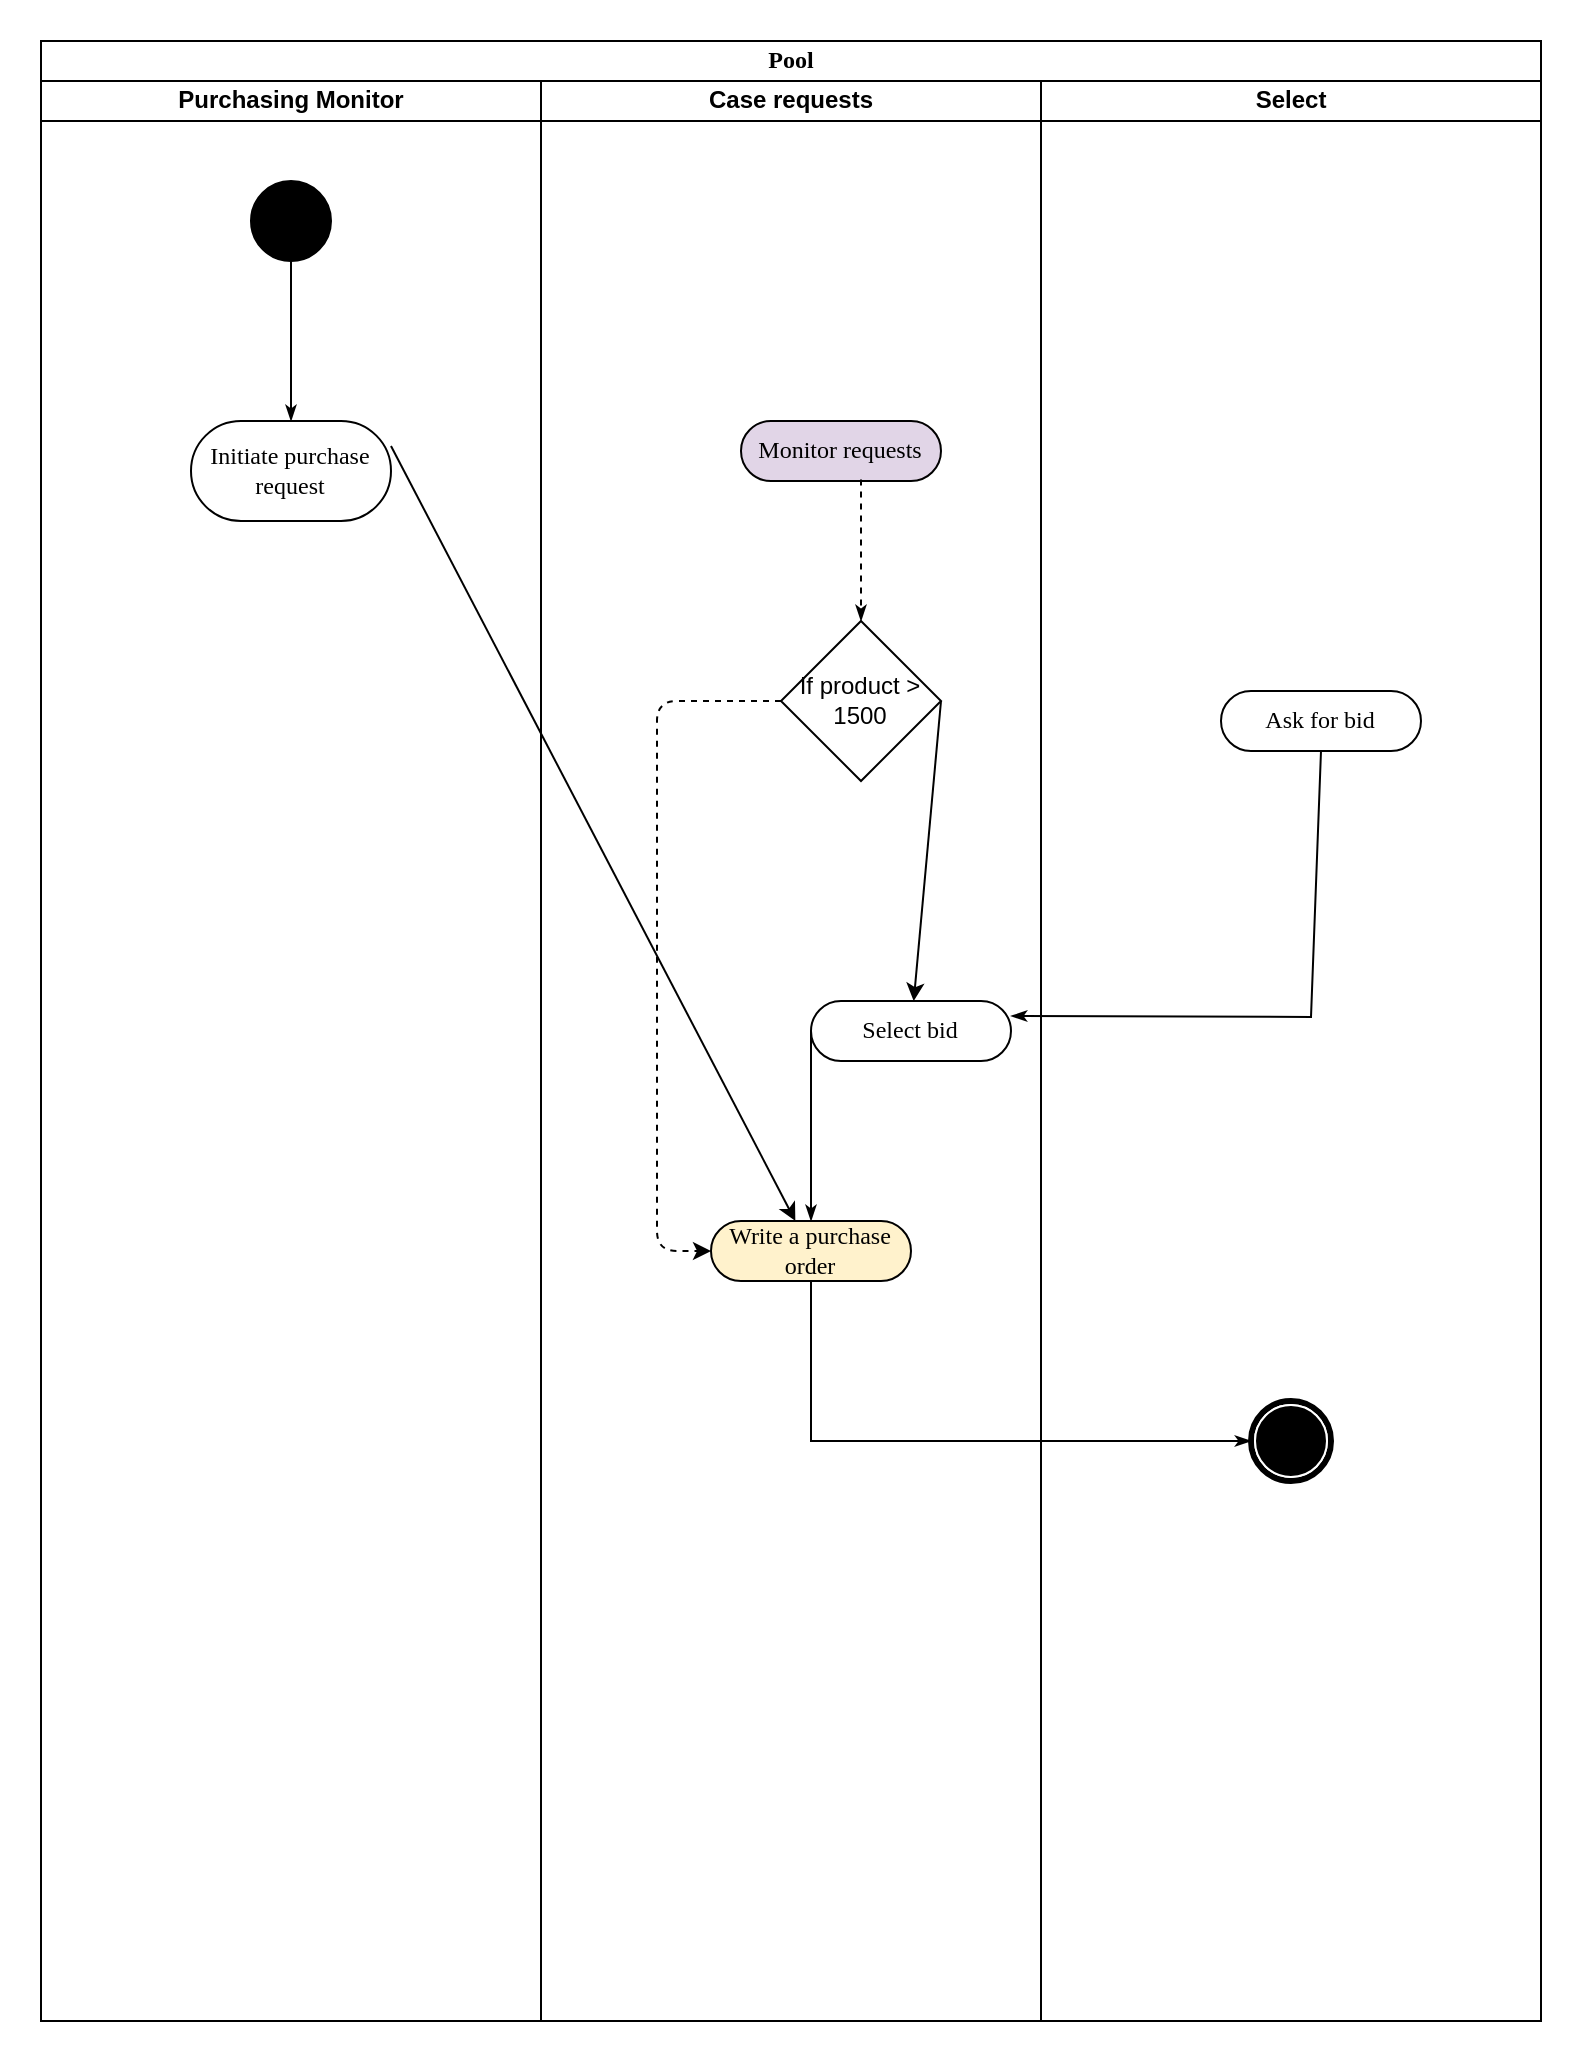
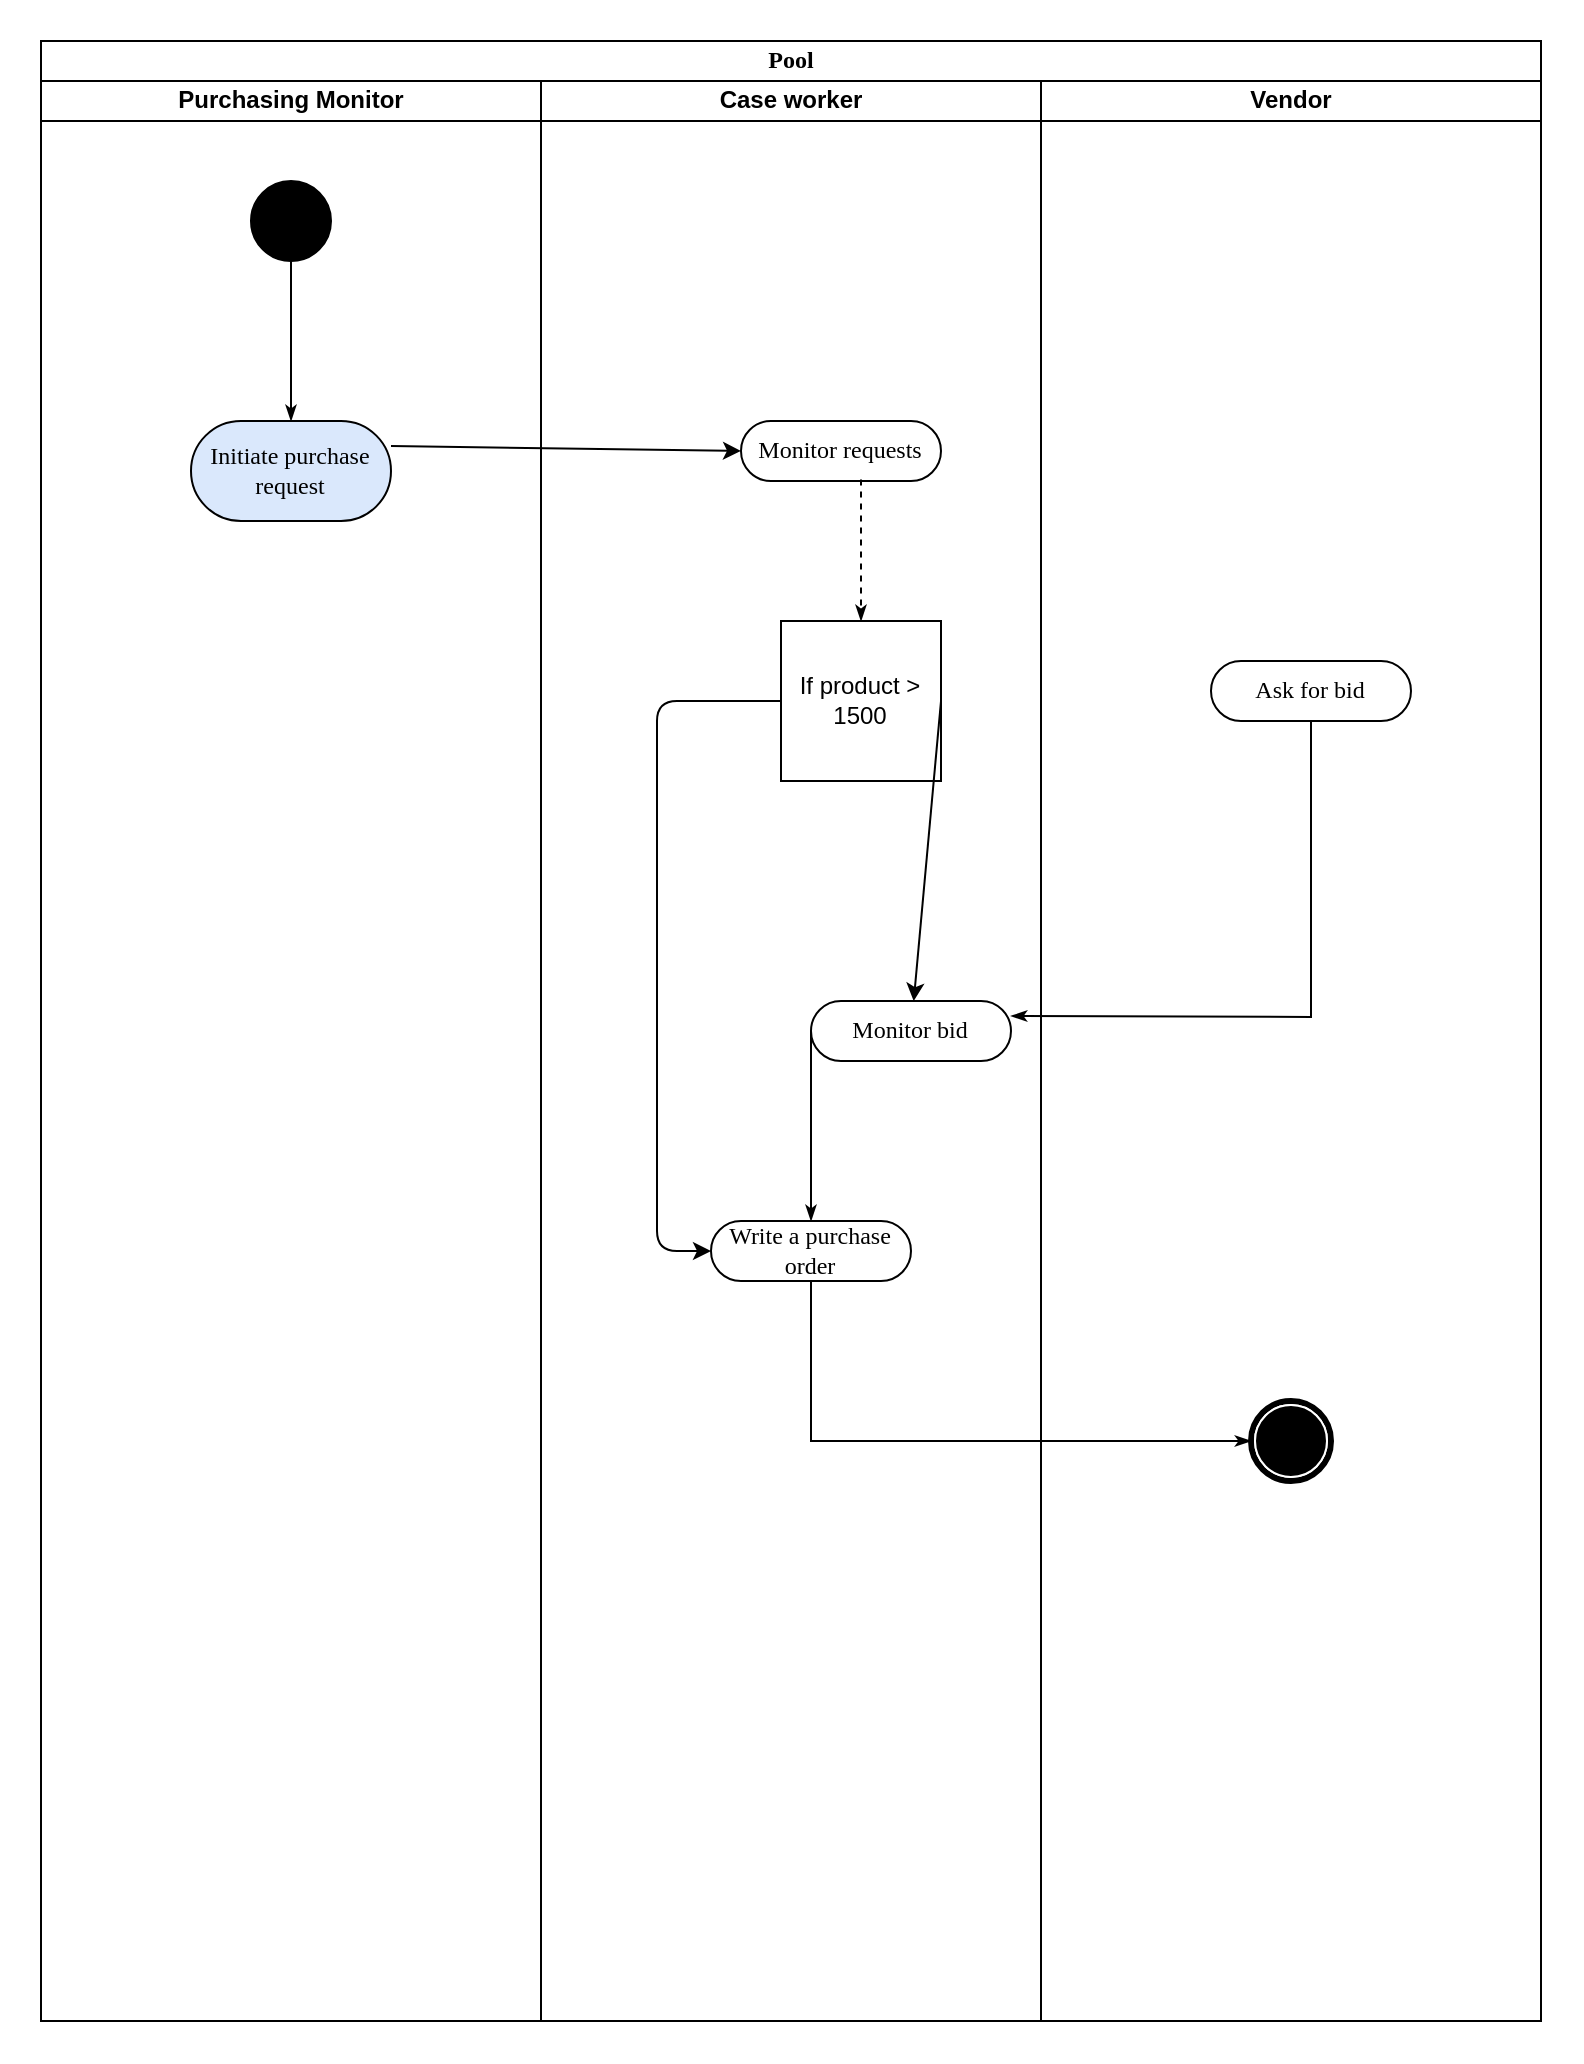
(792, 101) -> (792, 101)
(1292, 101) -> (1292, 101)
(841, 451) -> (841, 451)
(291, 471) -> (291, 471)
(464, 586) -> (636, 450)
(861, 701) -> (861, 701)
(1321, 721) -> (1311, 691)
(657, 769) -> (657, 769)
(911, 1031) -> (911, 1031)
(811, 1251) -> (811, 1251)
